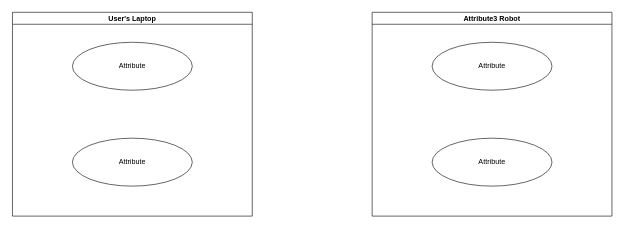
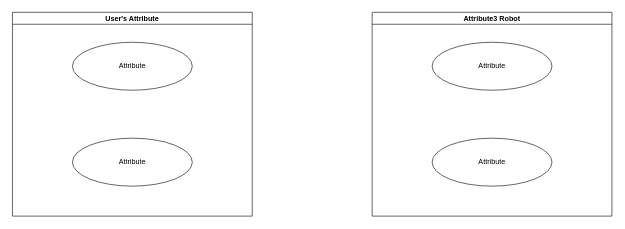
(132, 19) -> (132, 19)
